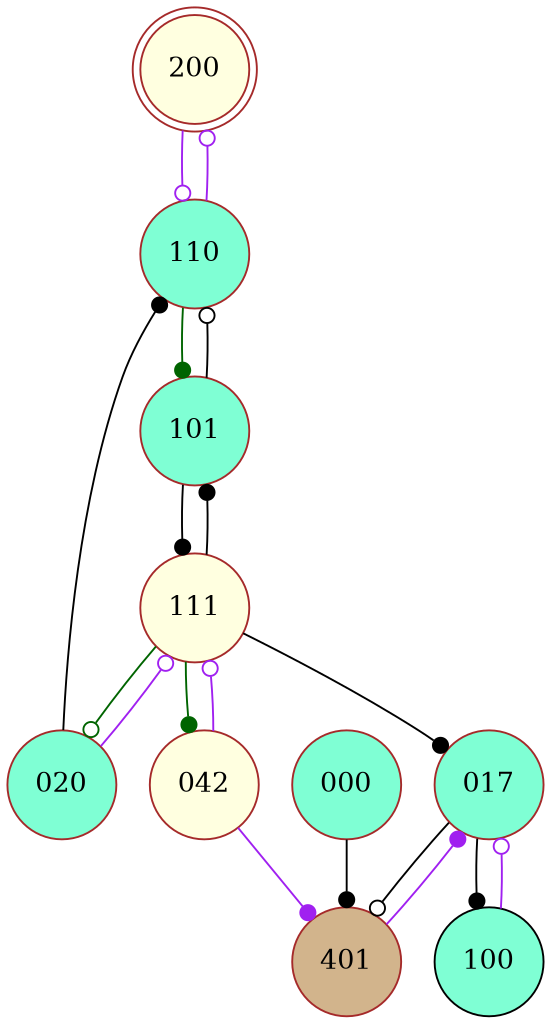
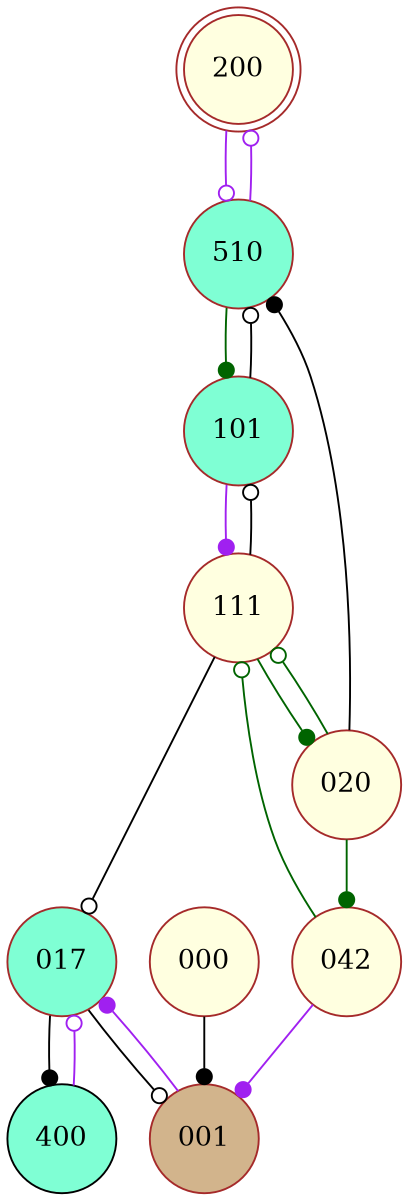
(195, 254) -> (238, 254)
(182, 512) -> (226, 512)
(208, 527) -> (251, 527)
(125, 684) -> (279, 695)
(340, 684) -> (154, 778)
(186, 689) -> (347, 866)
(213, 704) -> (263, 802)
(132, 709) -> (306, 697)
(62, 785) -> (347, 785)
(347, 785) -> (204, 962)
(347, 962) -> (204, 1139)
(489, 962) -> (62, 1139)
